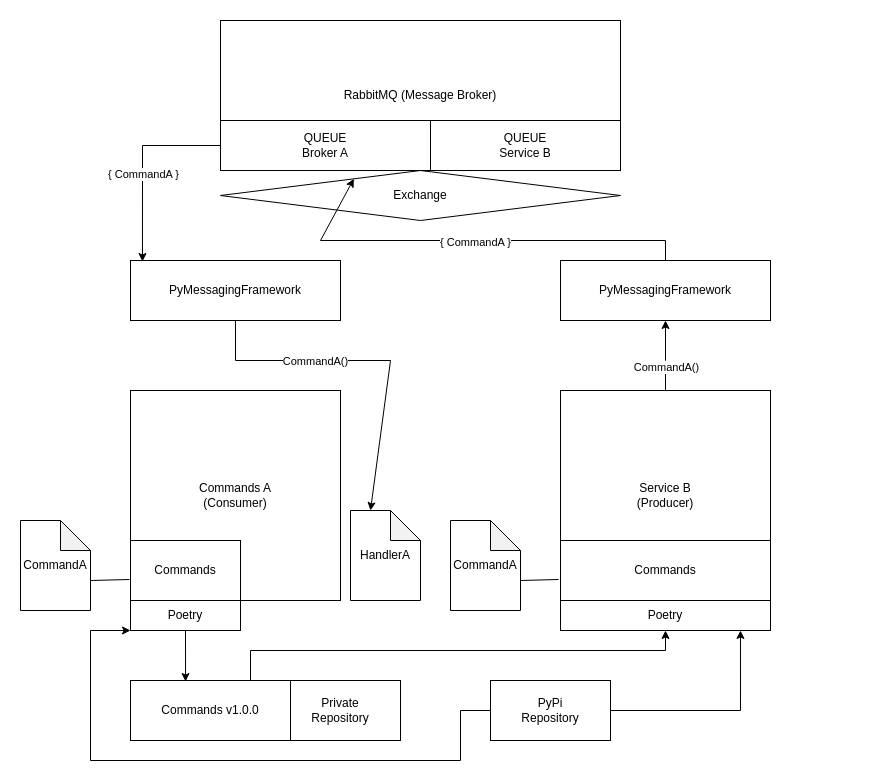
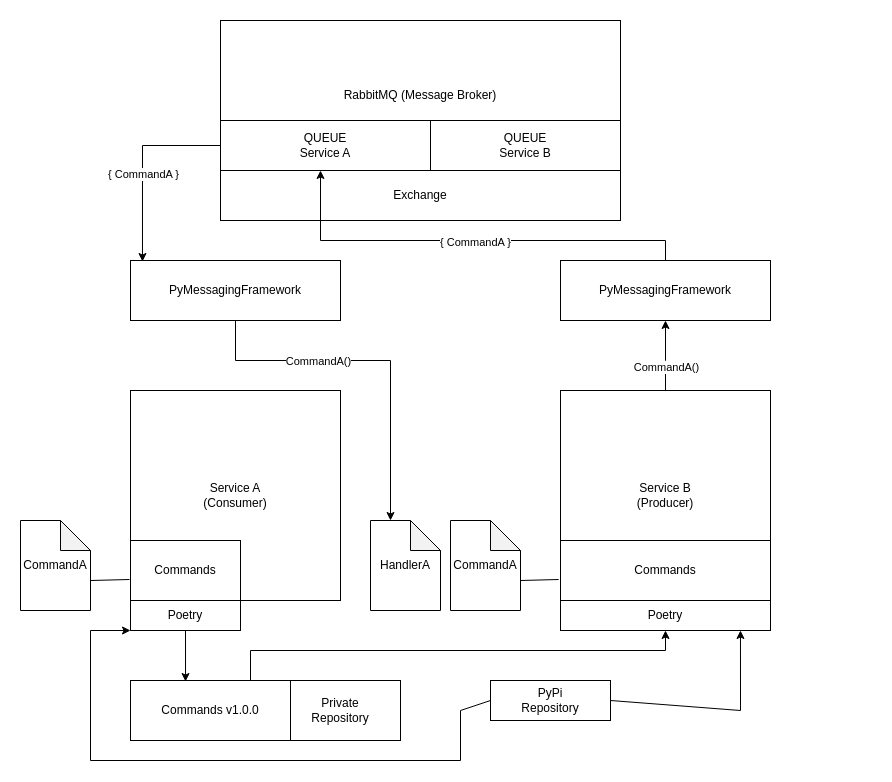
(326, 146) -> (326, 146)
(421, 196) -> (421, 196)
(236, 496) -> (236, 496)
(386, 556) -> (406, 566)
(551, 711) -> (551, 701)
